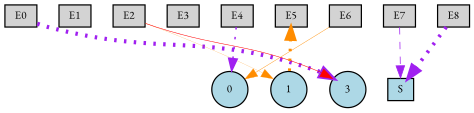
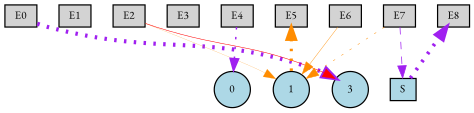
(298, 46) -> (324, 46)
(431, 47) -> (425, 58)
none -> (351, 49)
